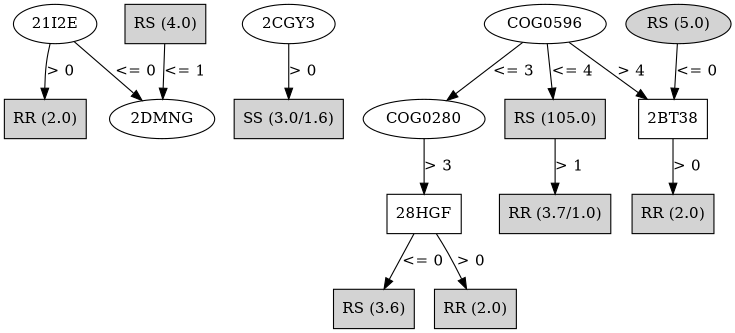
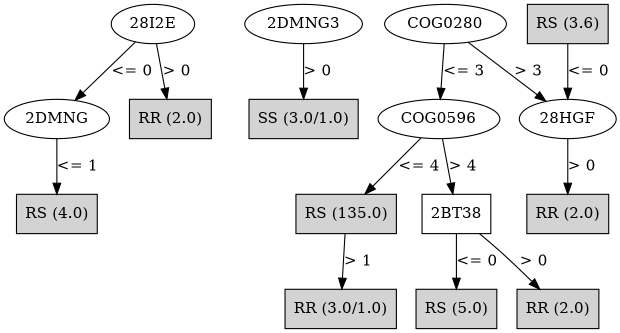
(55, 24) -> (153, 24)
(289, 24) -> (304, 24)
(678, 24) -> (456, 309)
(164, 66) -> (57, 161)
(676, 66) -> (456, 256)
(489, 68) -> (443, 66)
(289, 119) -> (304, 119)
(555, 119) -> (346, 214)
(424, 214) -> (568, 119)
(555, 214) -> (341, 309)
(402, 257) -> (568, 66)
